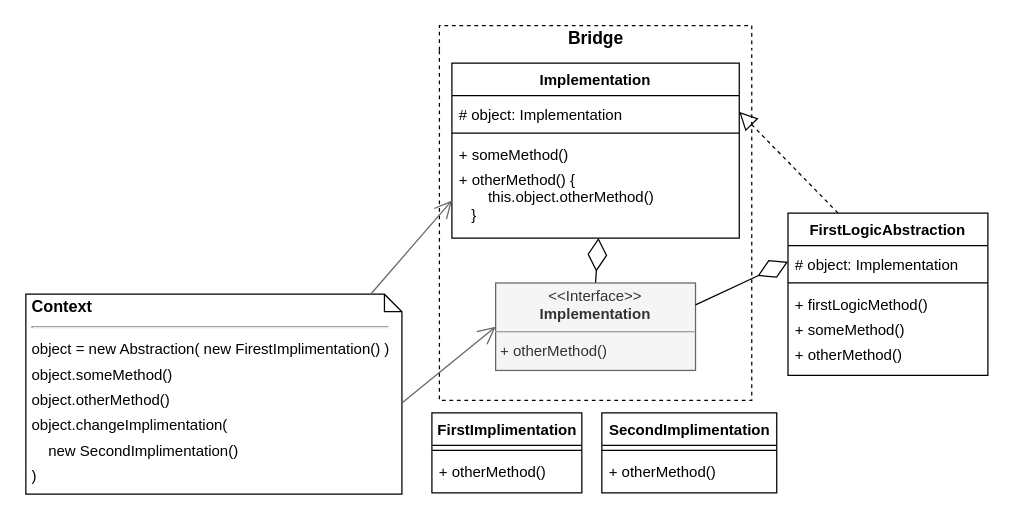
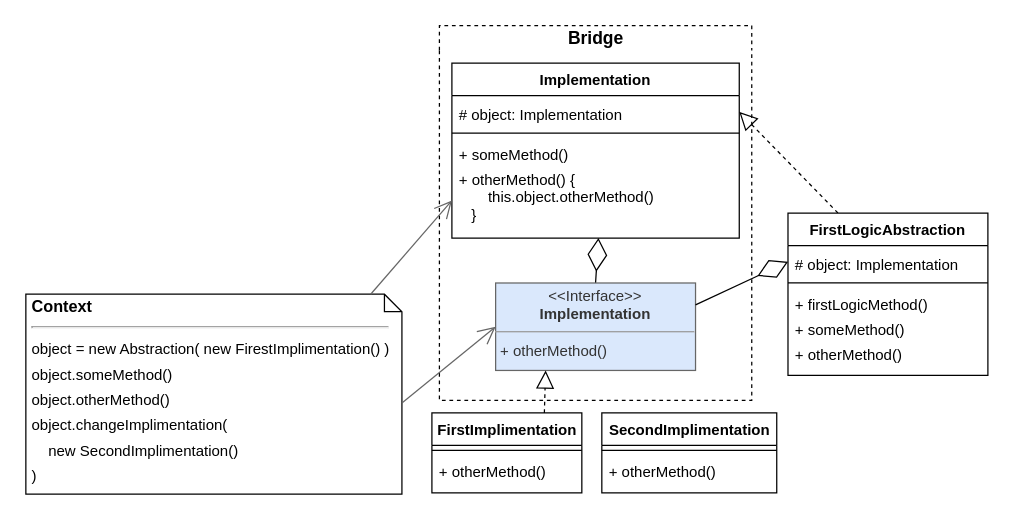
(596, 327) -> (596, 327)
none -> (545, 401)
